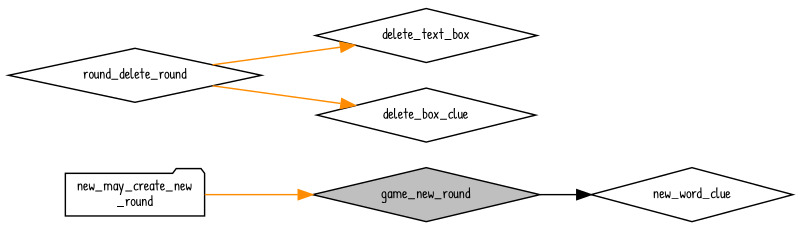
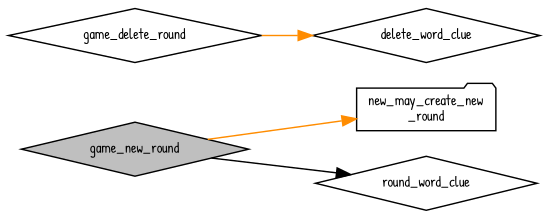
(426, 36) -> none
(135, 75) -> (135, 36)
(426, 115) -> (426, 36)
(251, 195) -> (275, 130)
(692, 195) -> (426, 183)
